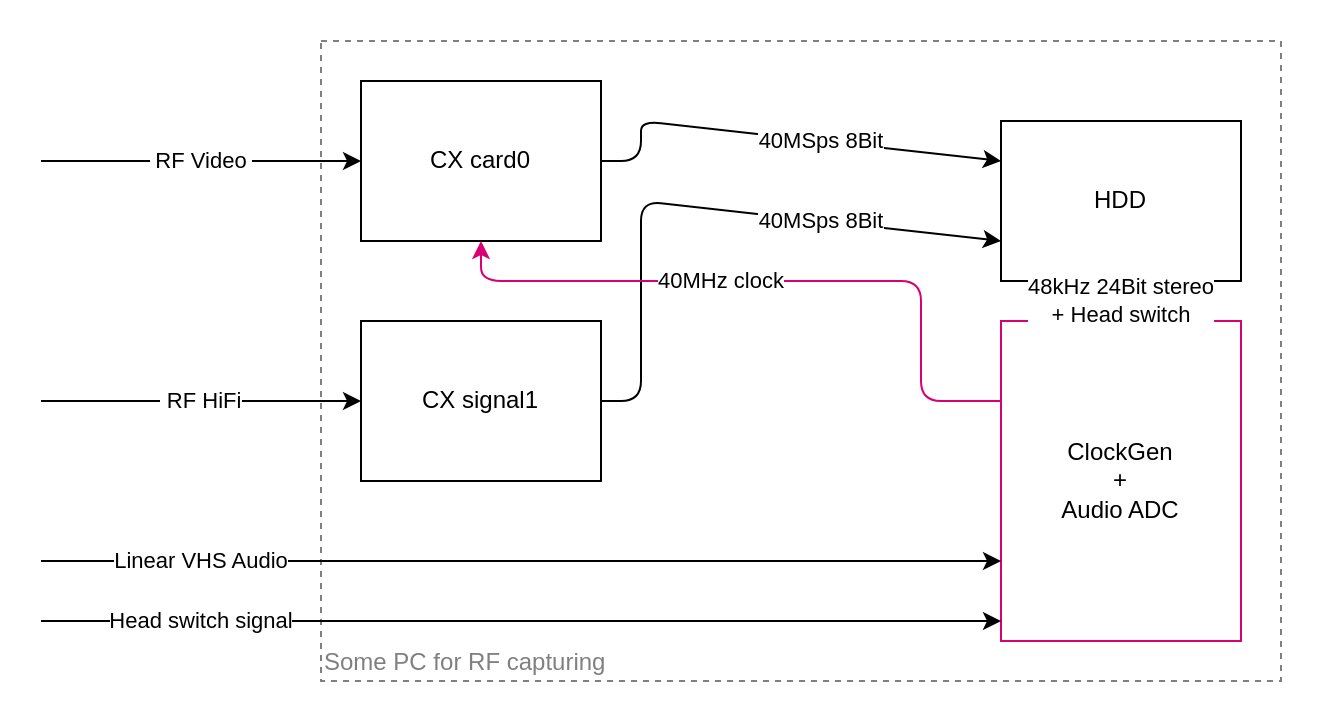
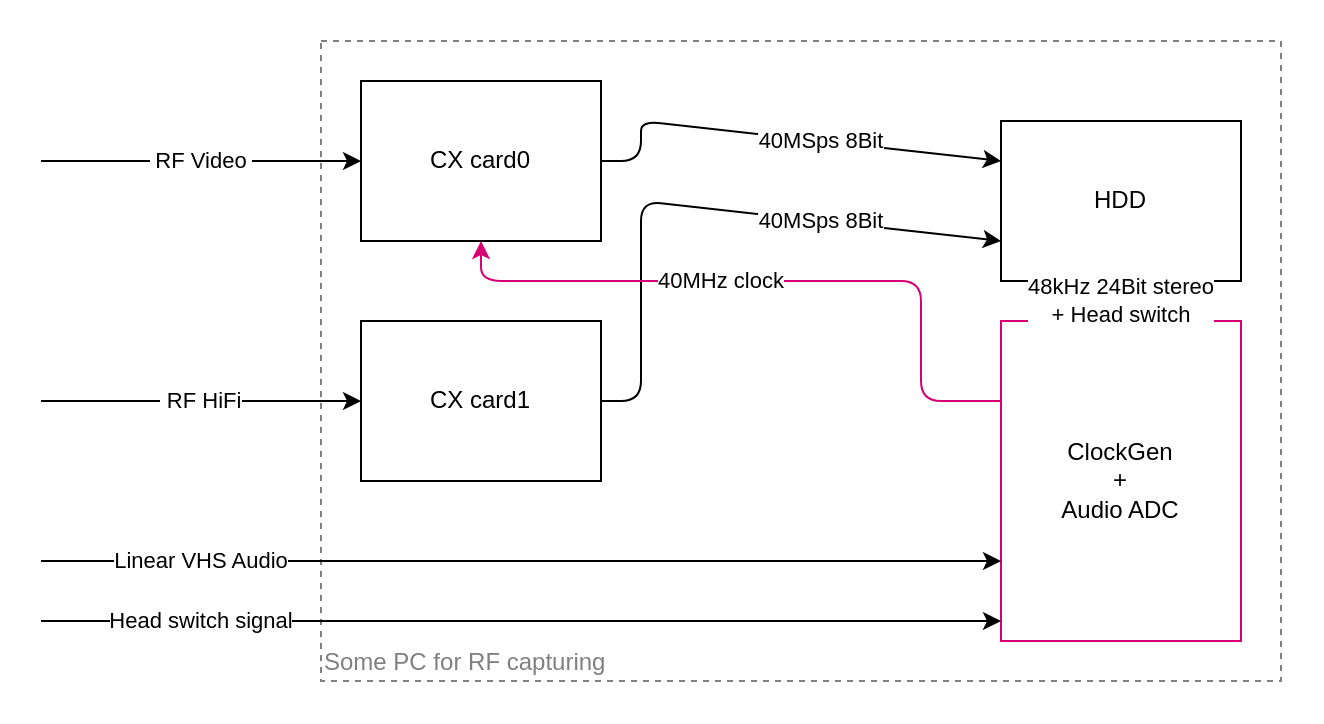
(481, 401) -> (481, 401)
